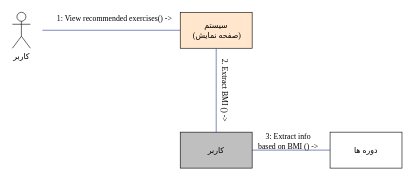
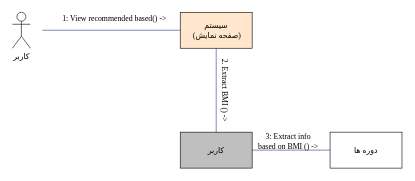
(115, 18) -> (115, 18)
